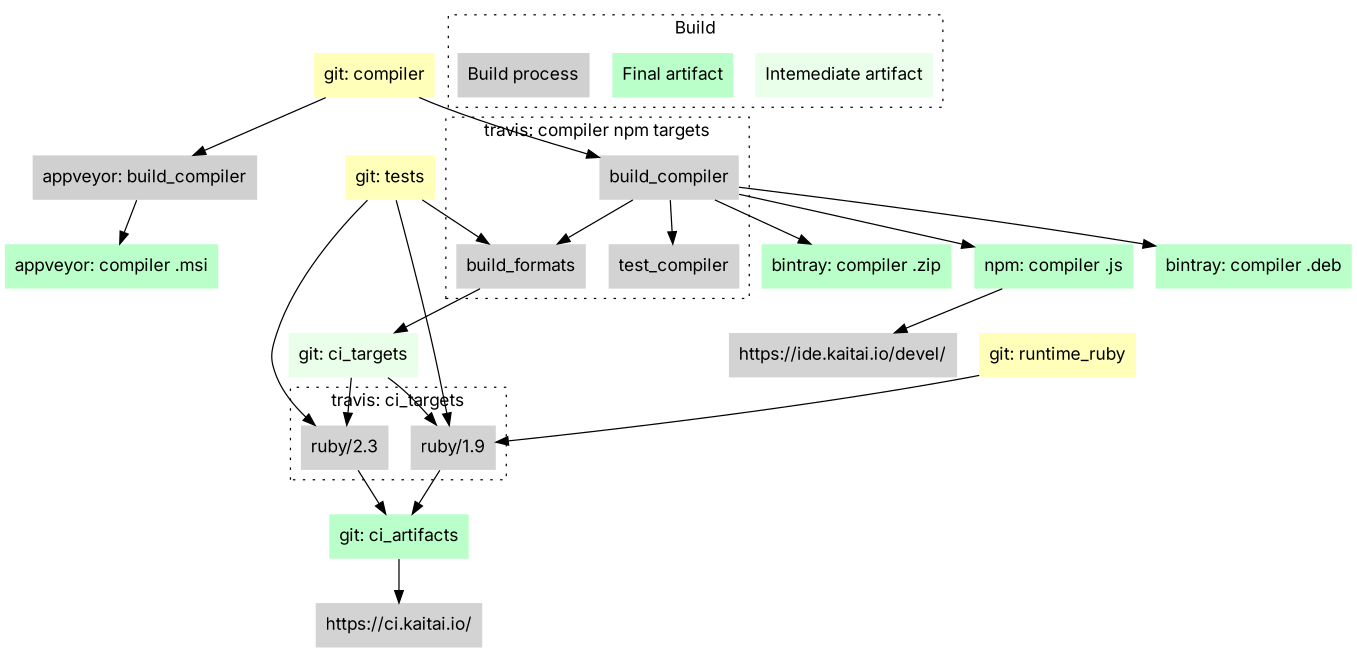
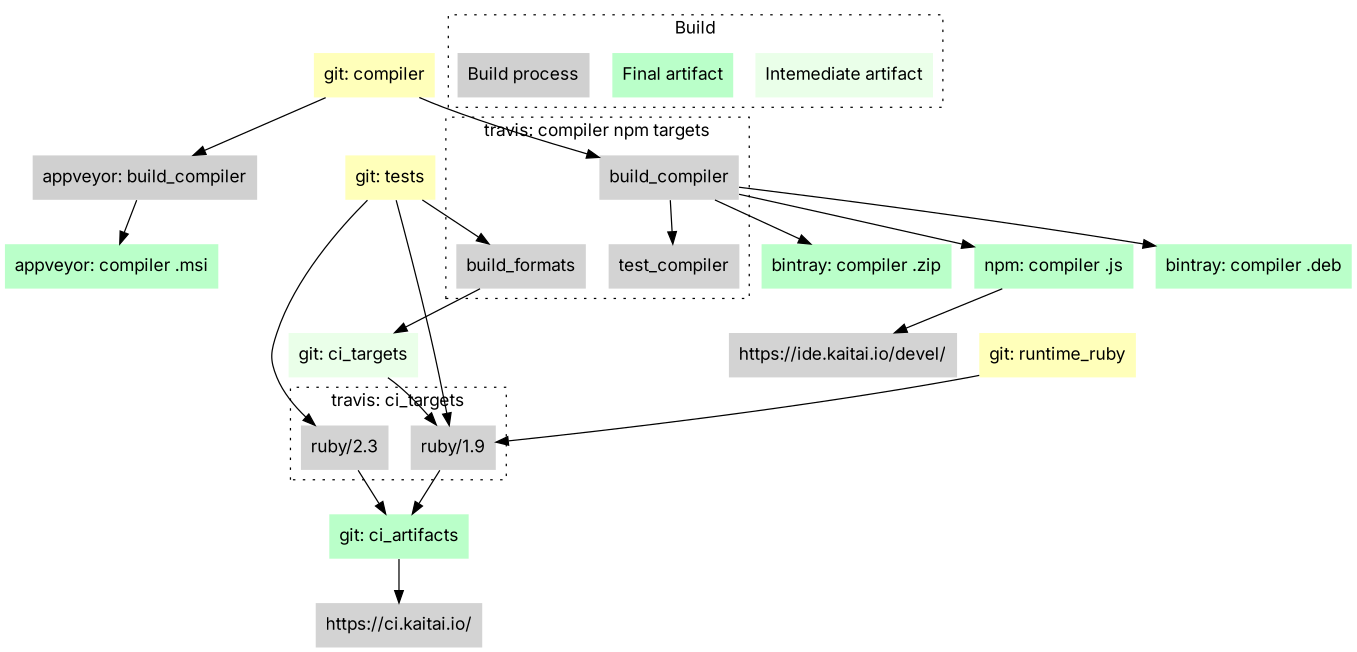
(601, 219) -> none
(350, 395) -> none
